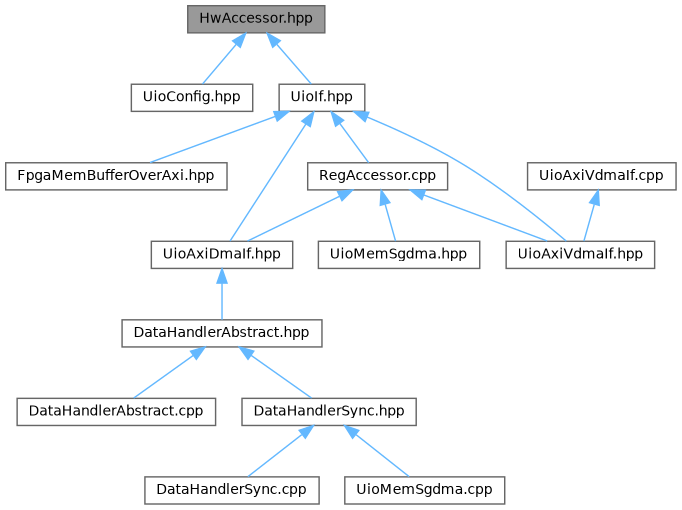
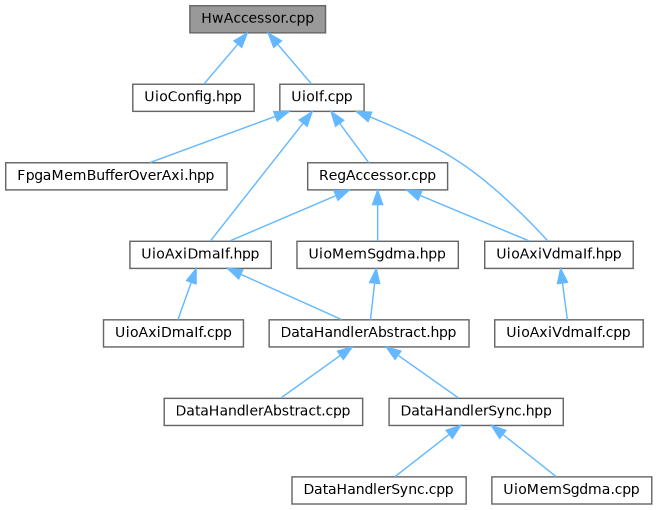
(256, 19) -> (258, 19)
(322, 98) -> (322, 98)
(589, 223) -> (565, 301)
none -> (373, 301)
none -> (173, 333)
